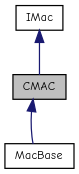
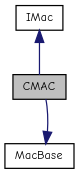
(31, 128) -> (48, 115)
